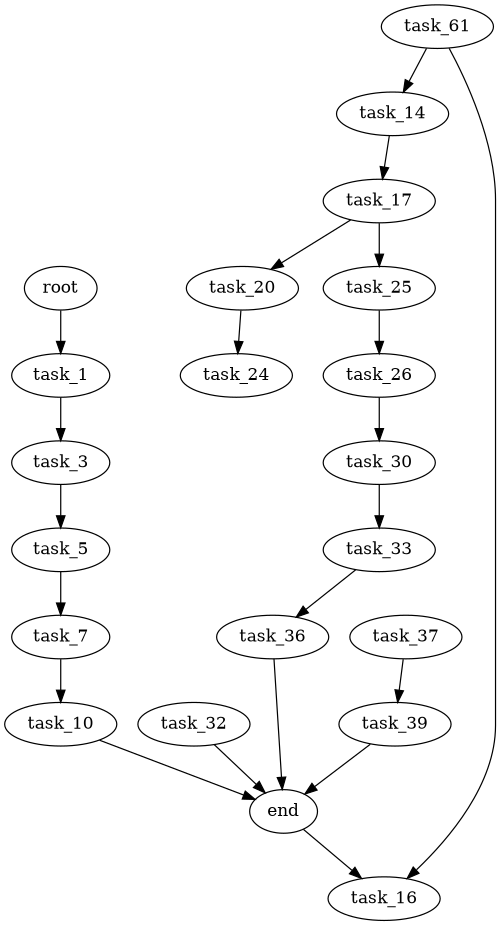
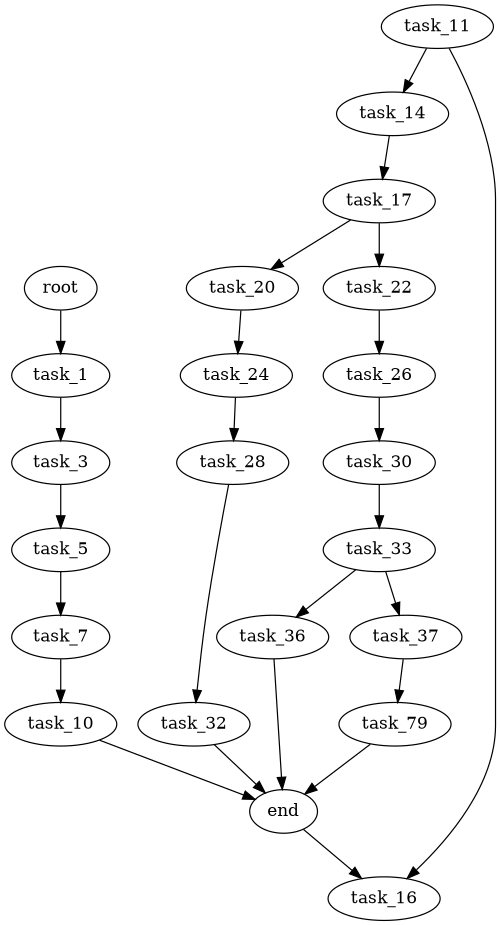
(437, 27) -> (437, 27)
(379, 288) -> (379, 288)
none -> (233, 463)
none -> (391, 587)
(395, 724) -> (395, 724)
